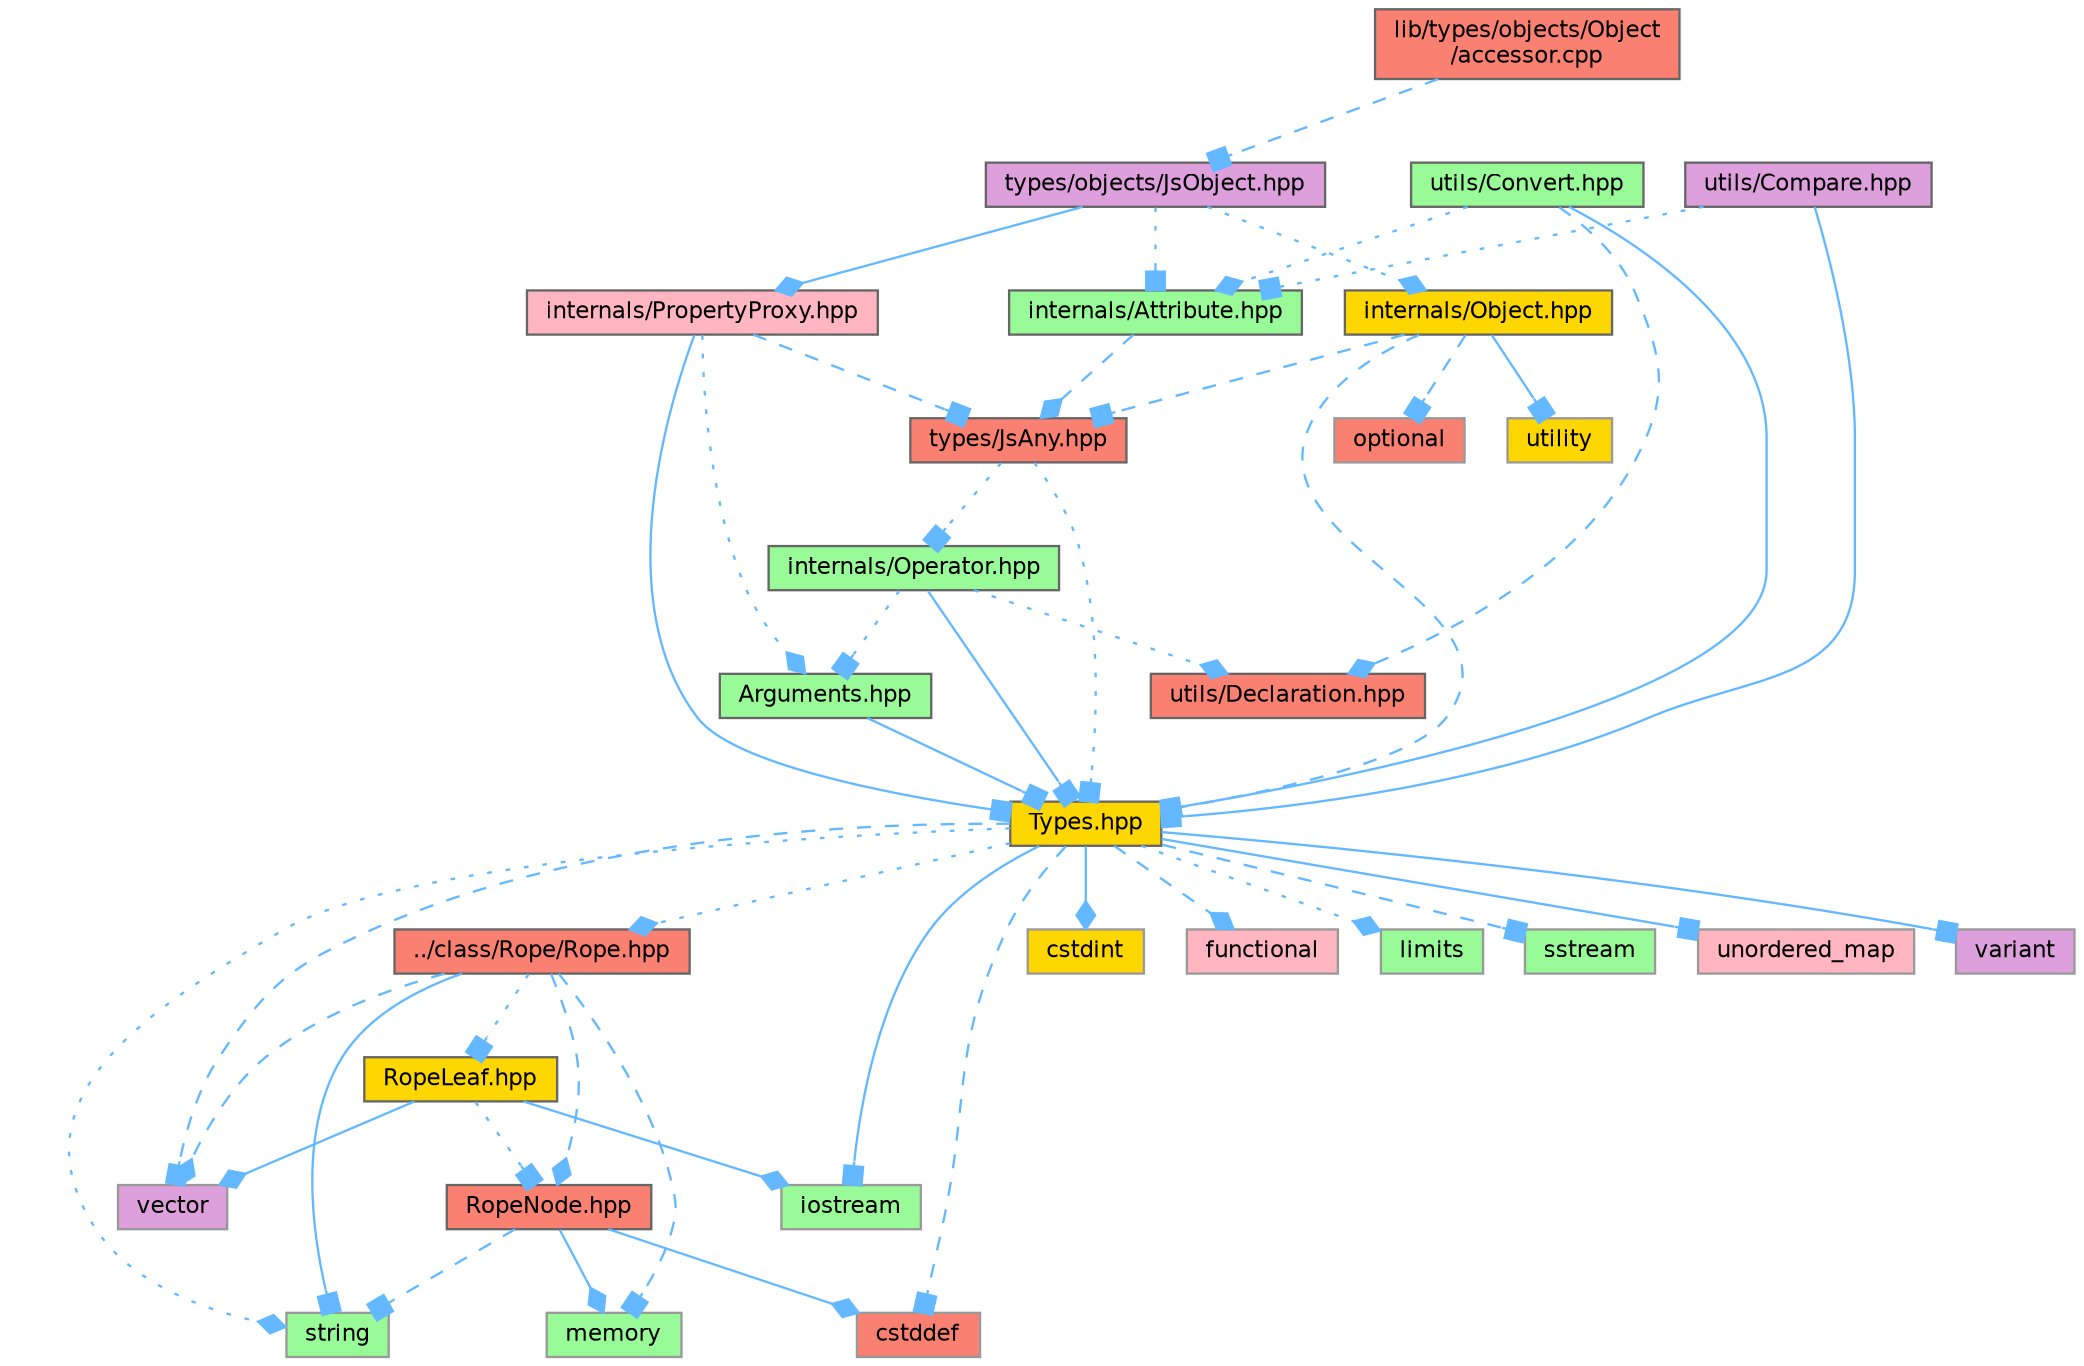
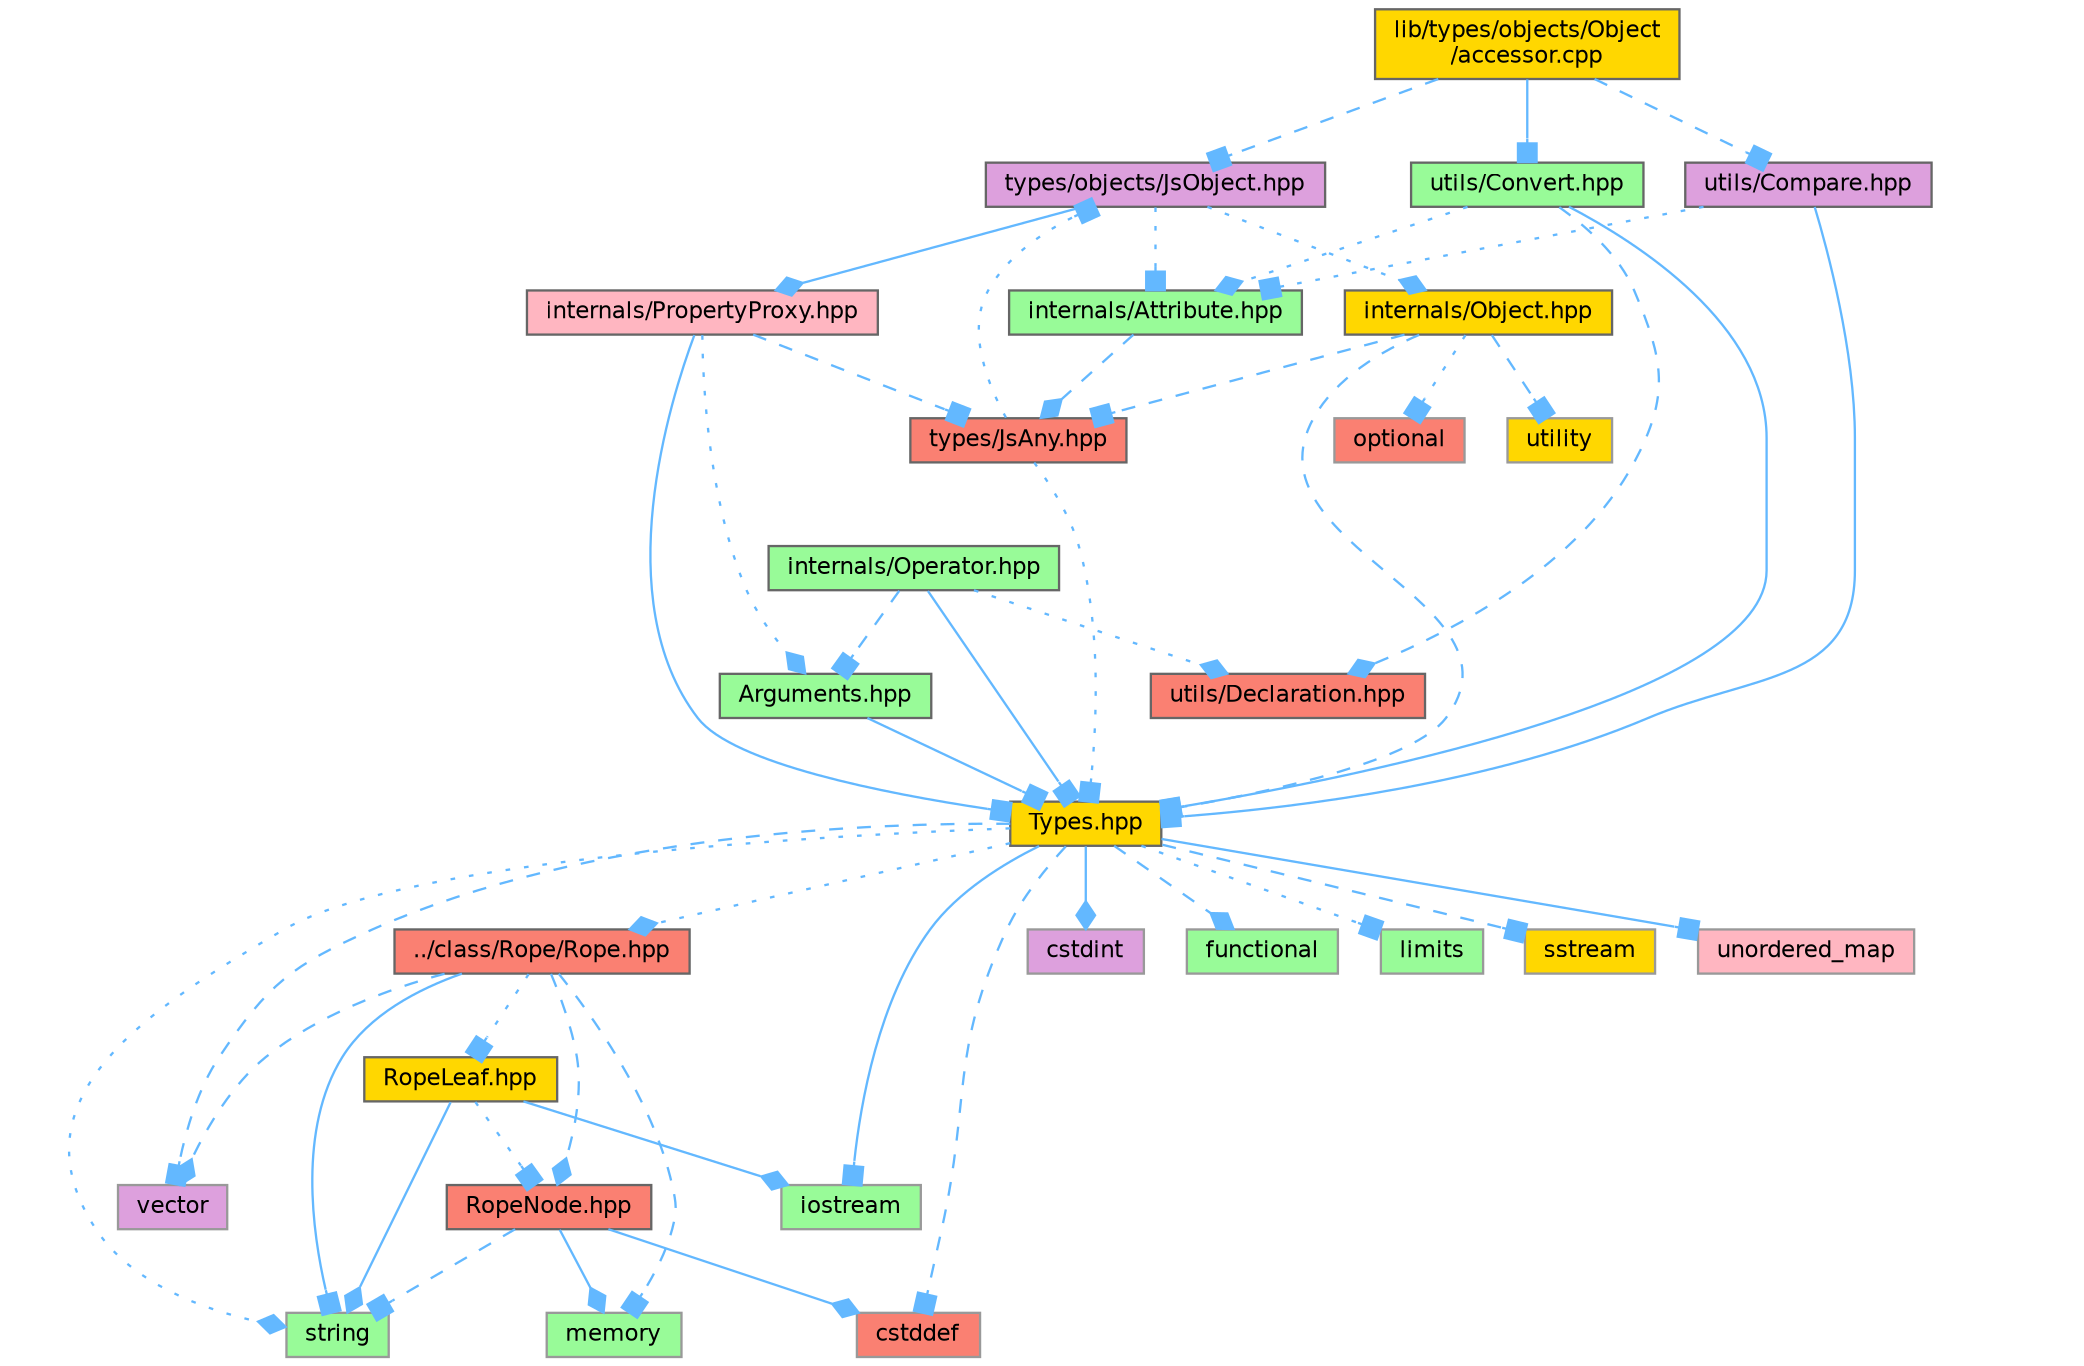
(1527, 44) -> (1527, 44)
none -> (1527, 109)
none -> (1670, 116)
(1445, 367) -> (1445, 367)
(1513, 367) -> (1513, 367)
(974, 495) -> (985, 299)
(876, 623) -> (876, 623)
(1249, 884) -> (1249, 884)
(1086, 952) -> (1086, 952)
(1262, 952) -> (1262, 952)
(1590, 952) -> (1590, 952)
(2015, 952) -> none
(330, 1137) -> (405, 1194)
